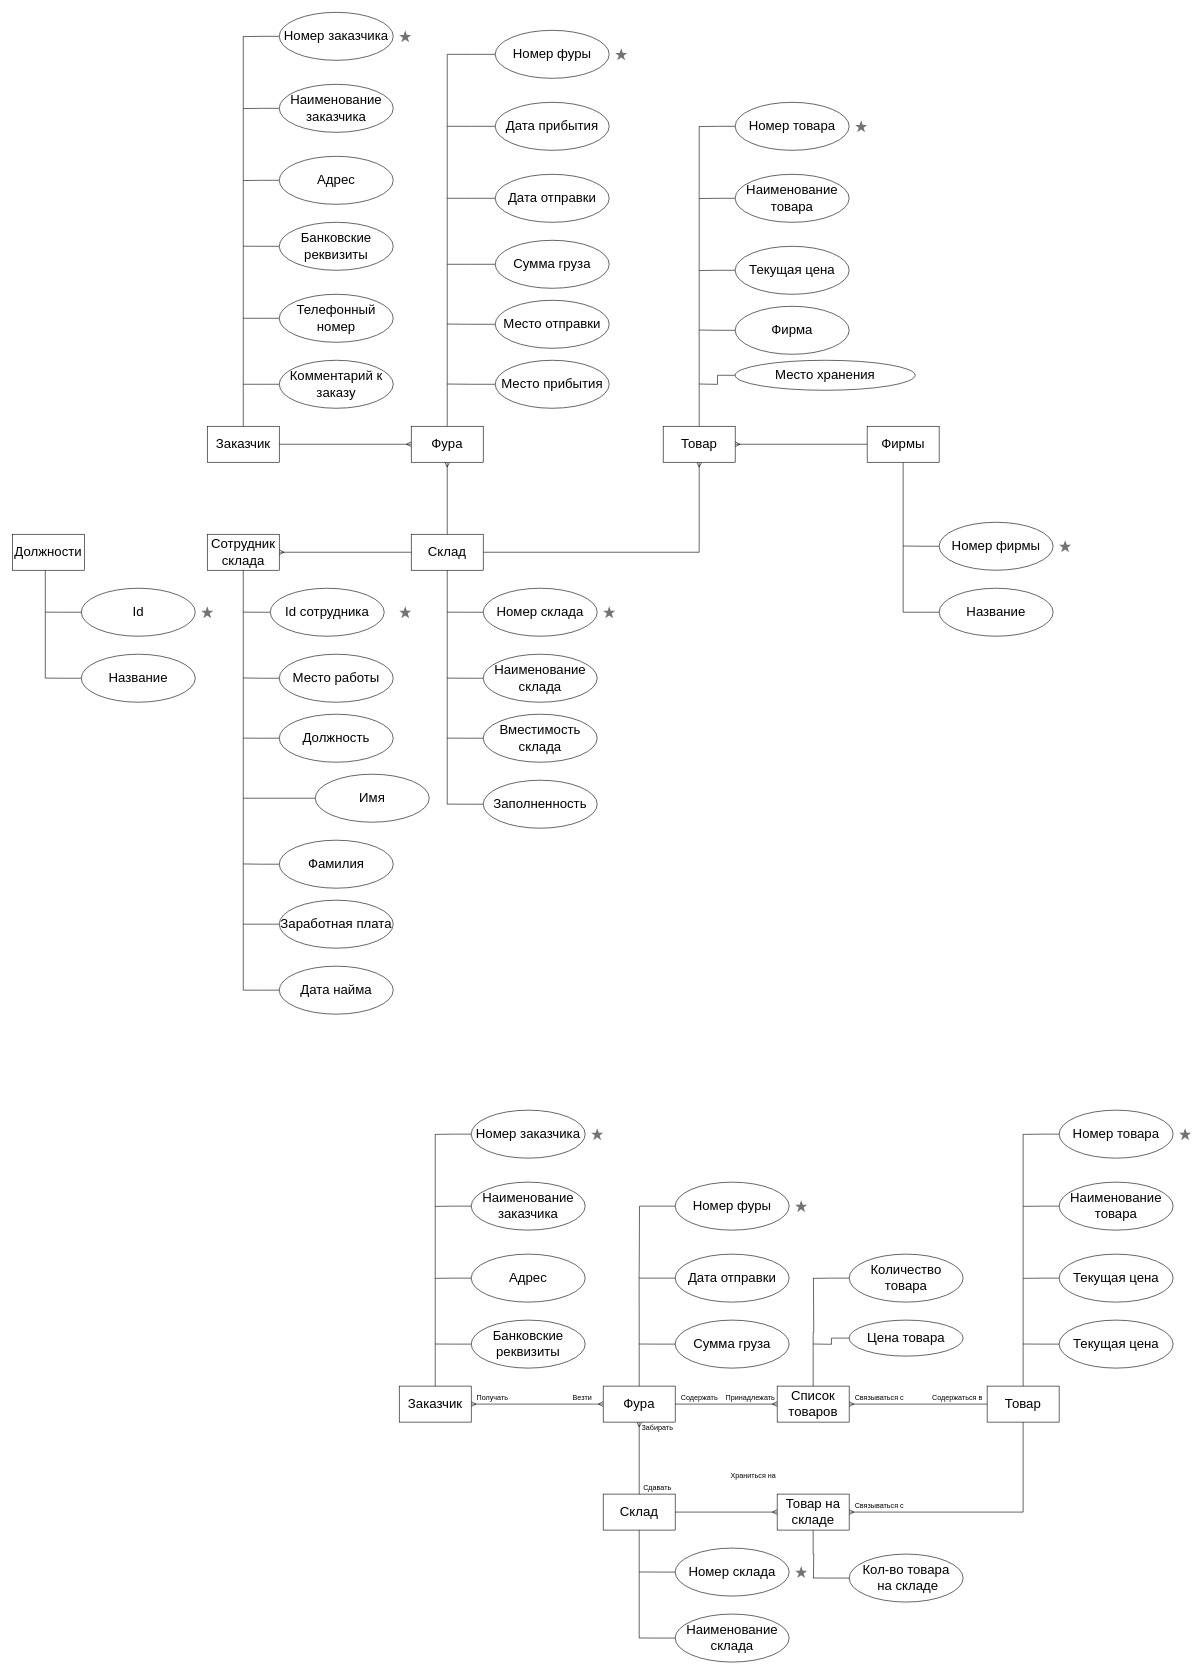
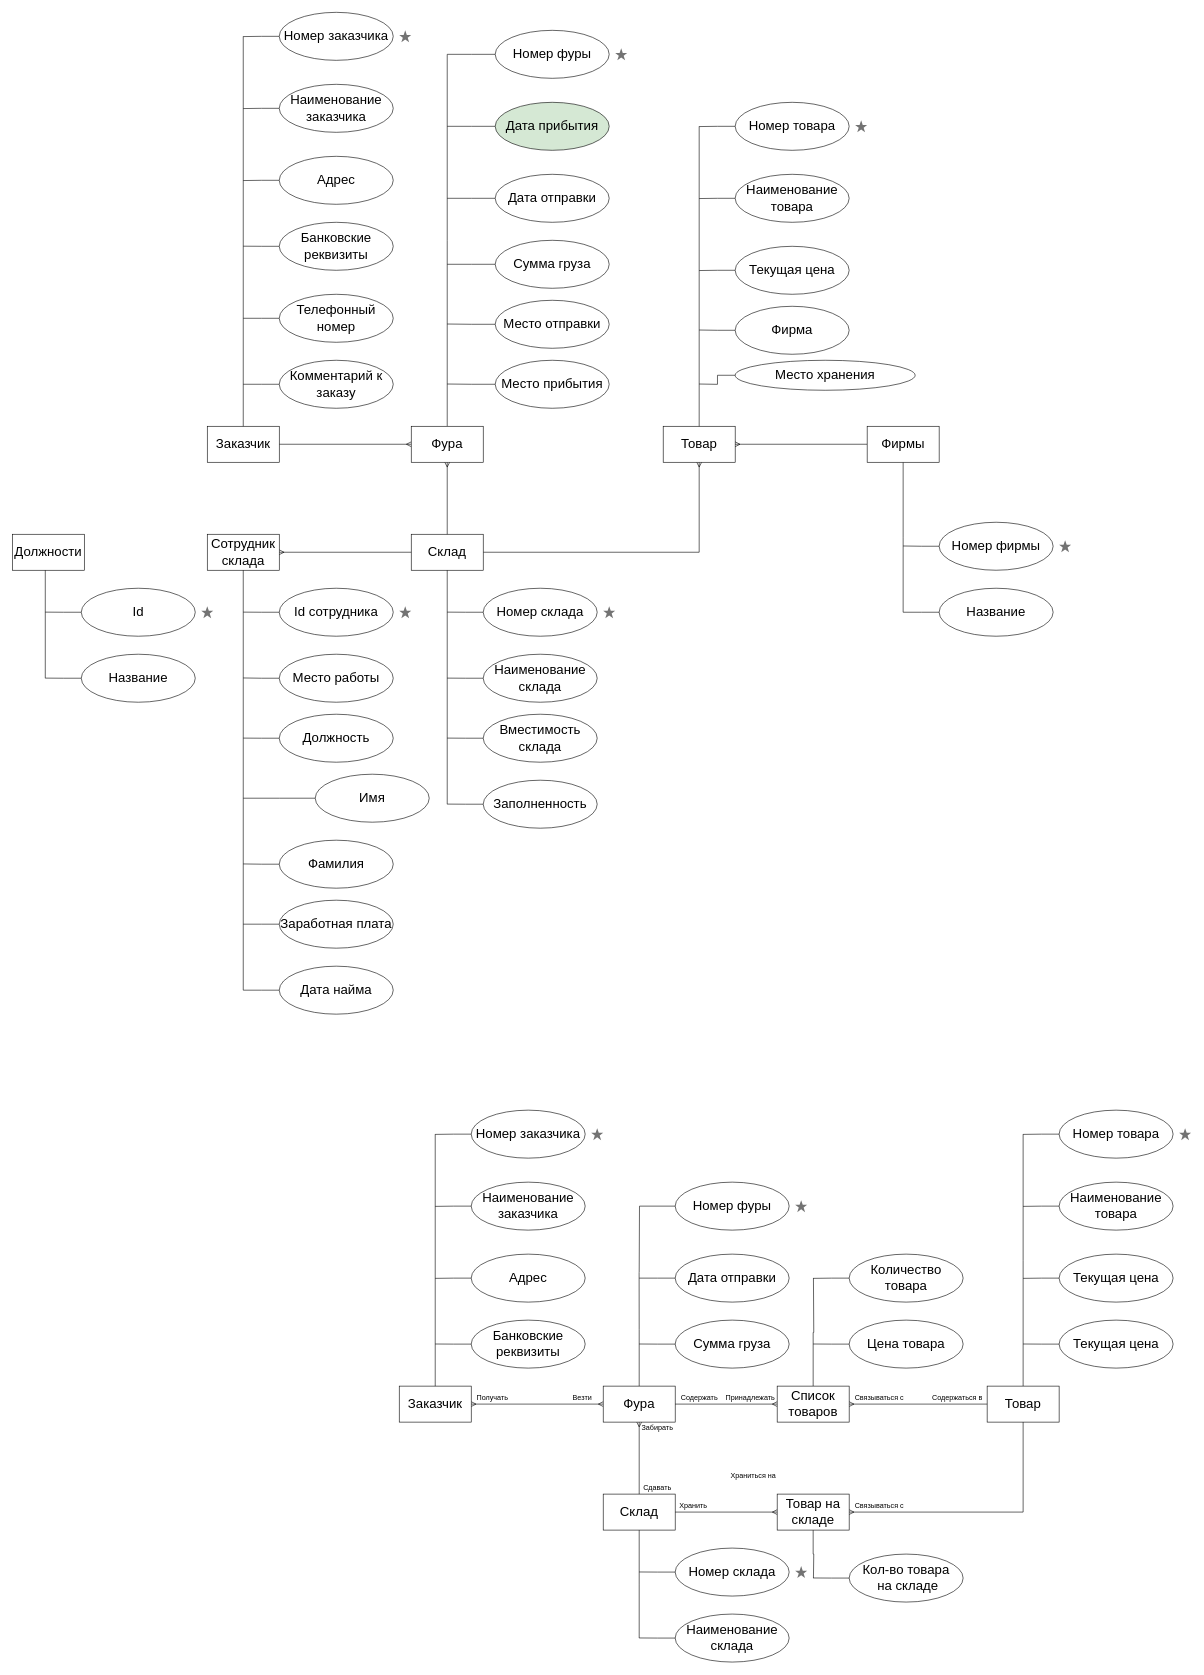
(552, 126) -> (552, 126)
(327, 612) -> (336, 612)
(906, 1338) -> (906, 1344)
none -> (693, 1506)
